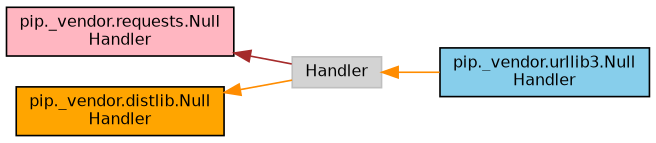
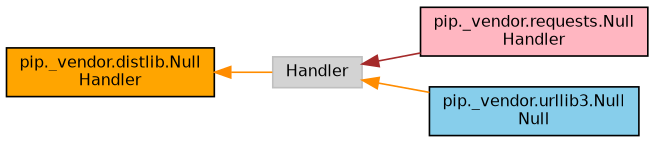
(271, 60) -> (399, 57)
(545, 72) -> (534, 111)
